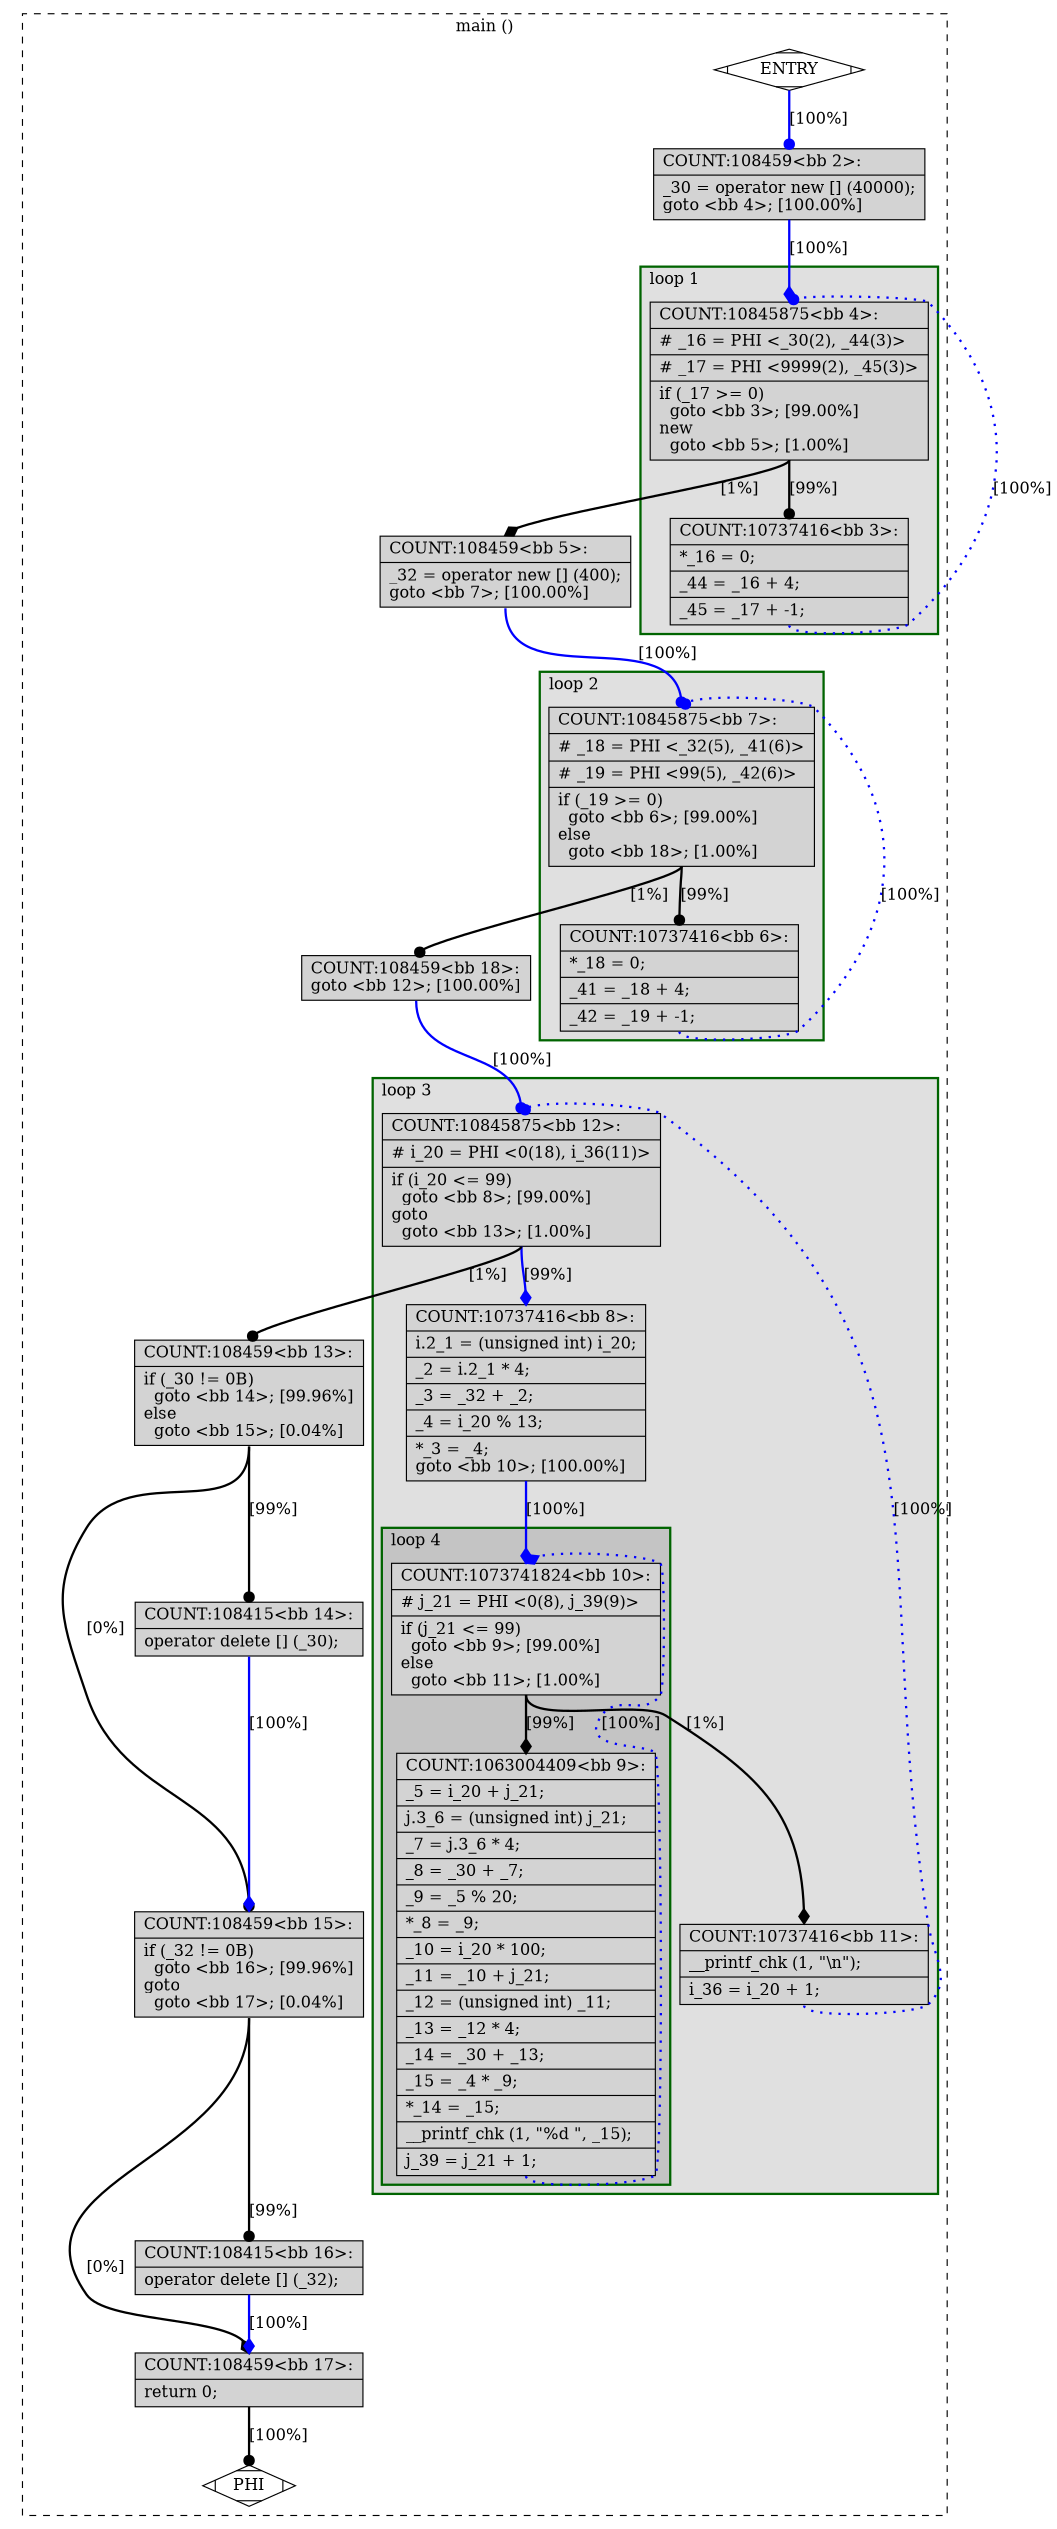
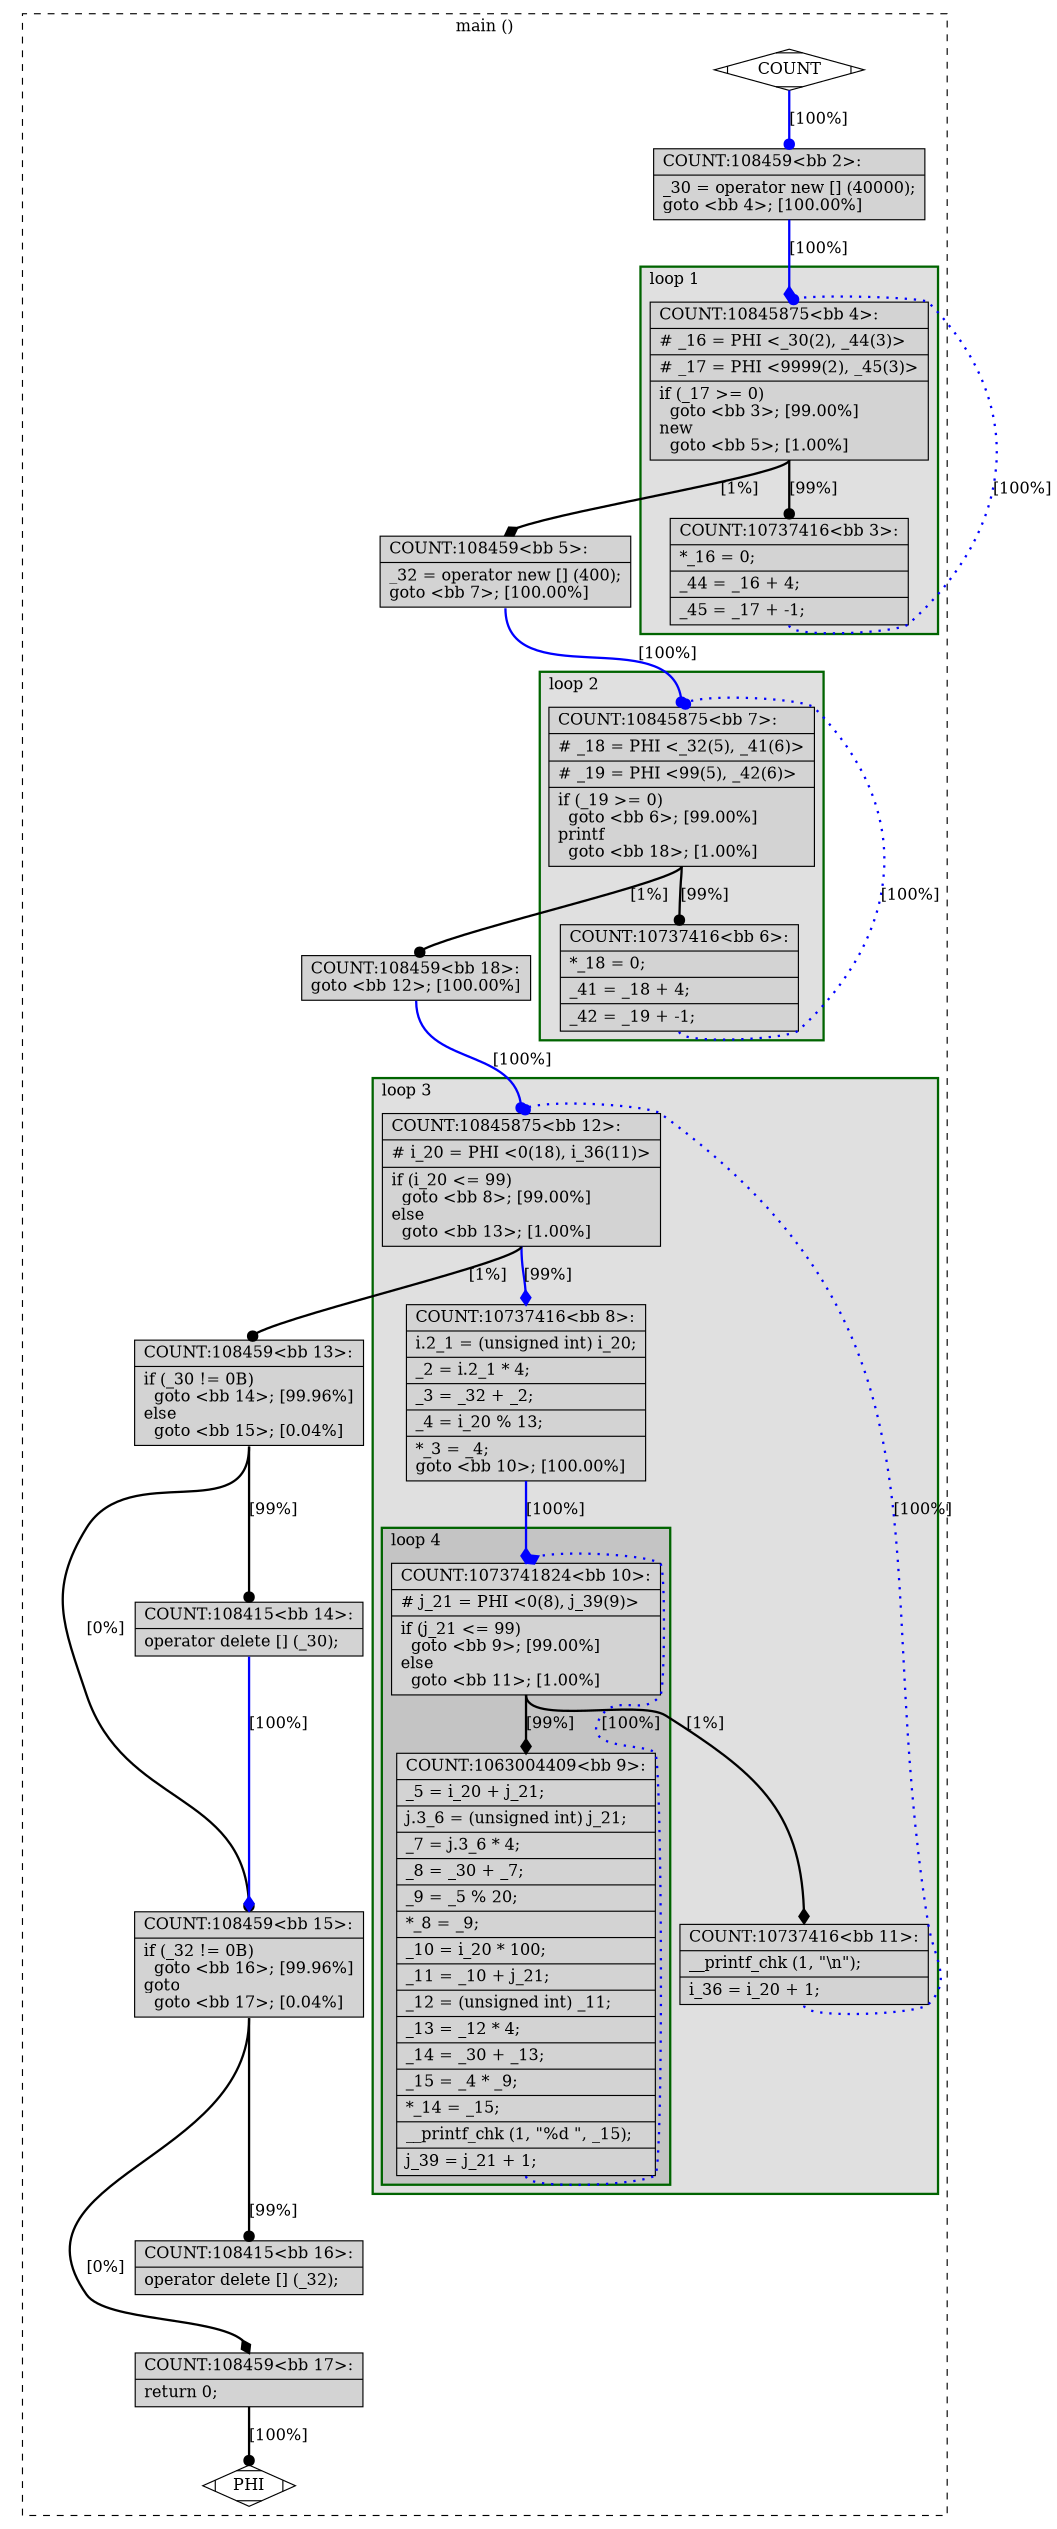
(789, 70) -> (789, 70)
(575, 835) -> (582, 835)
(410, 1215) -> (408, 1215)
(249, 2317) -> none
